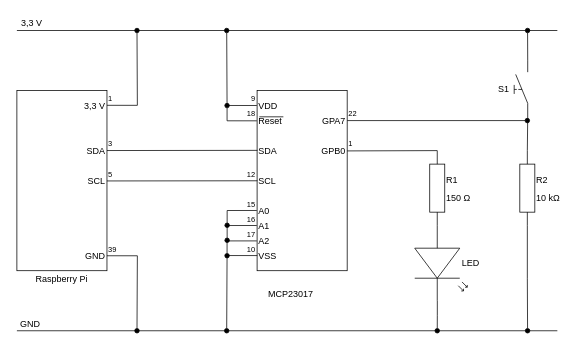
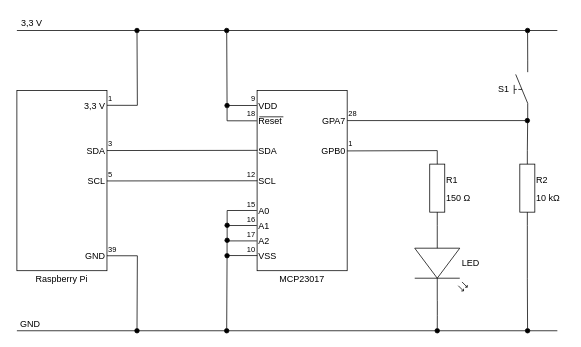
(353, 113) -> (353, 113)
(291, 293) -> (302, 278)
